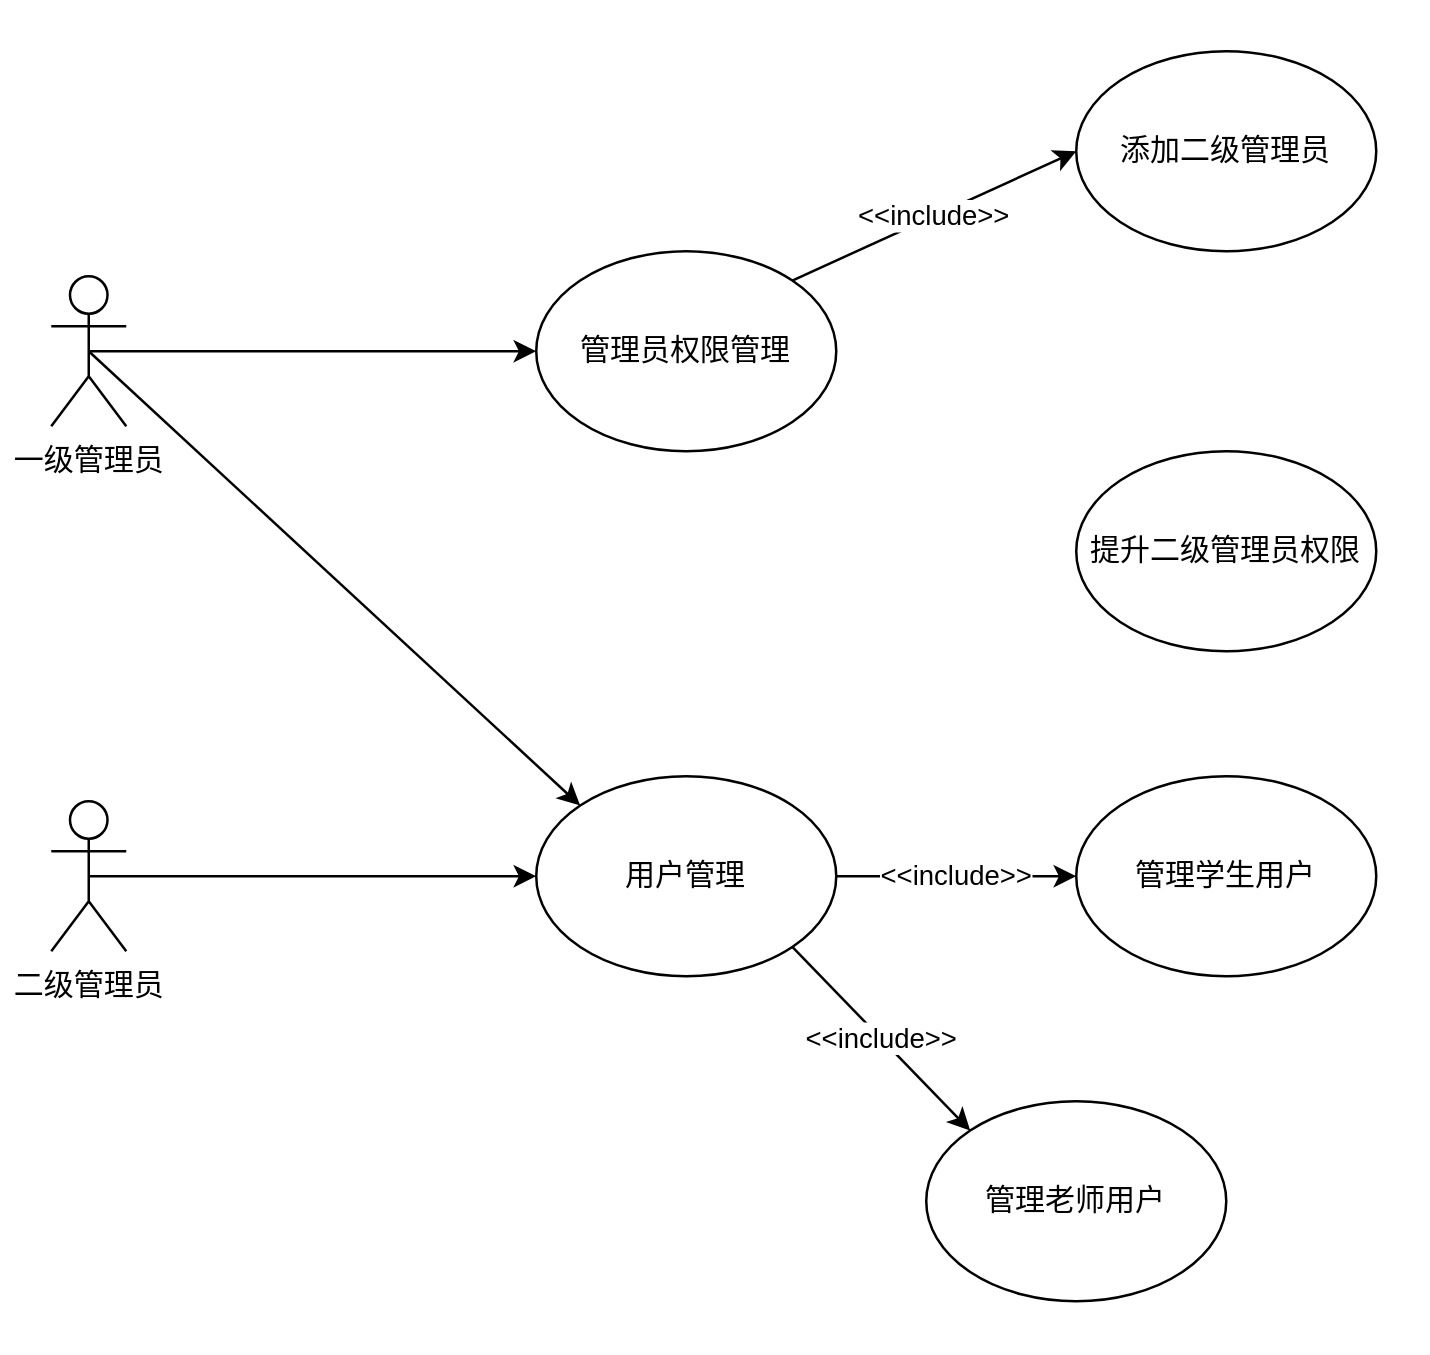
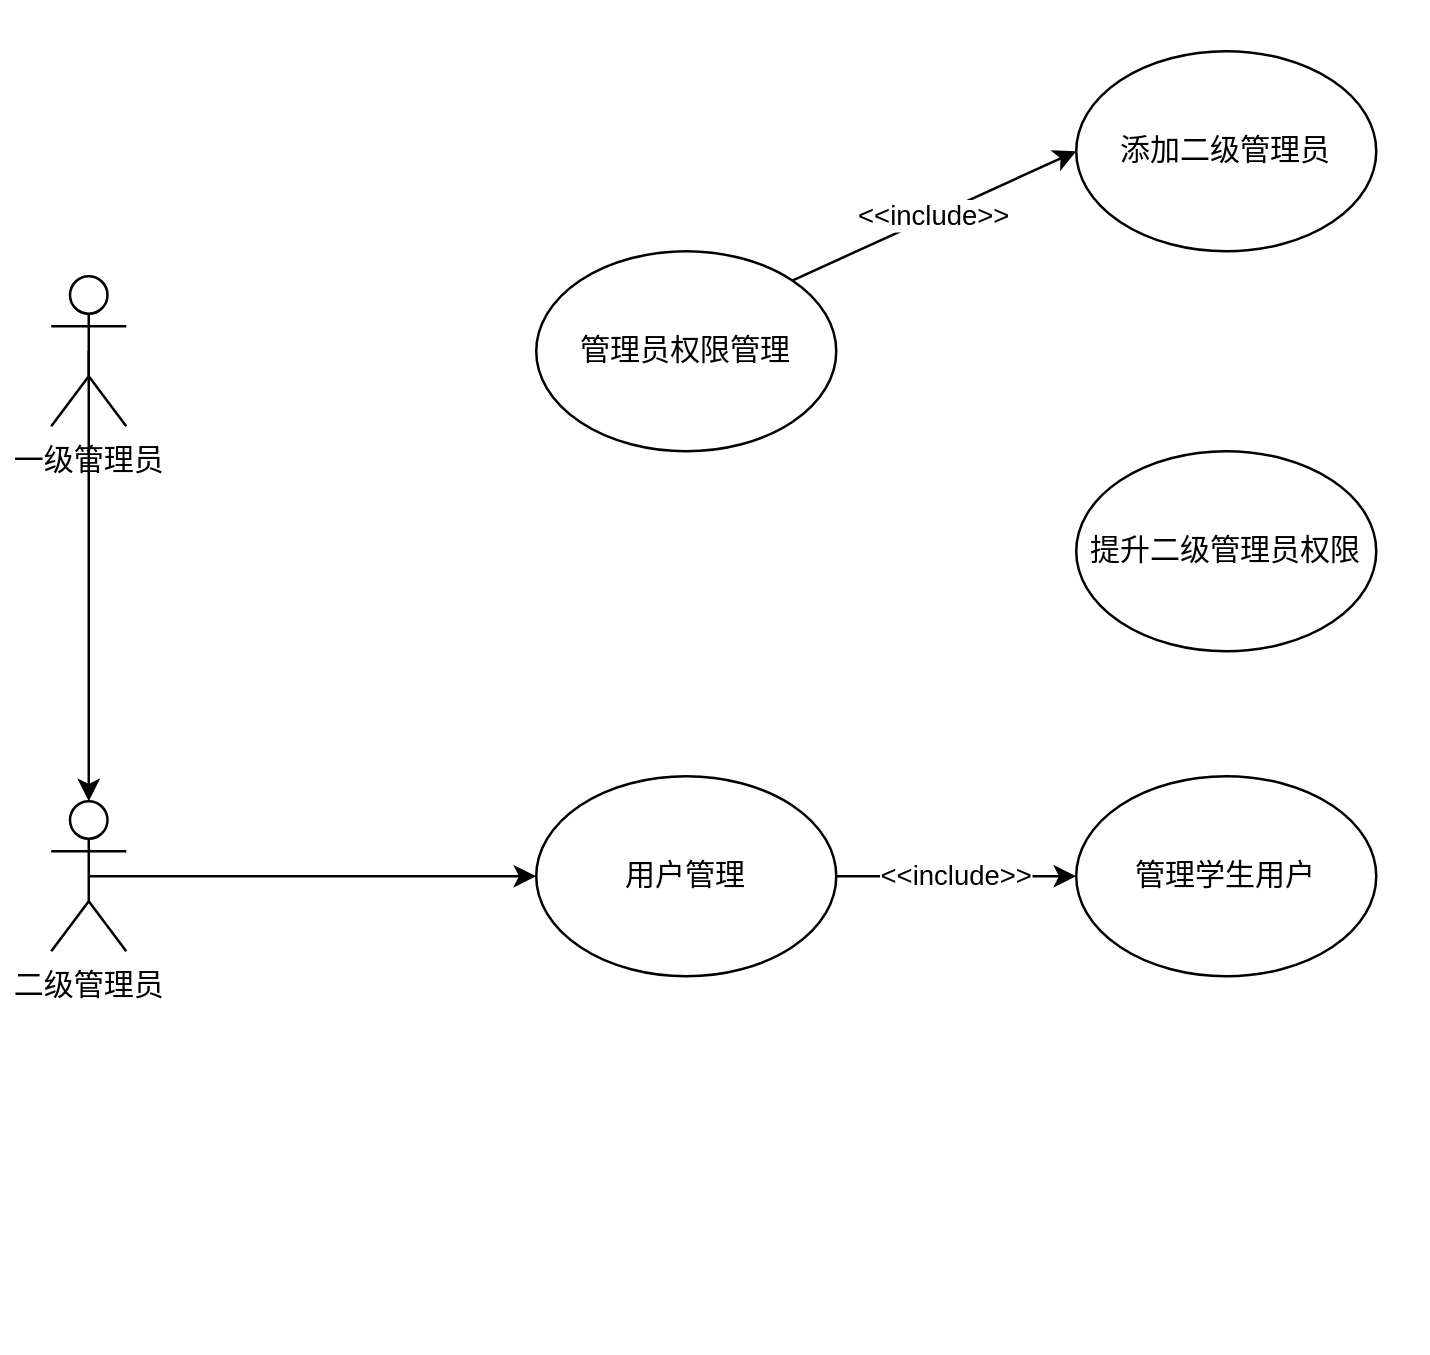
(316, 351) -> (89, 584)
(336, 579) -> none
(916, 1074) -> none
(1076, 1201) -> none
